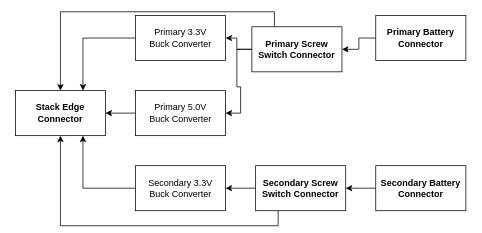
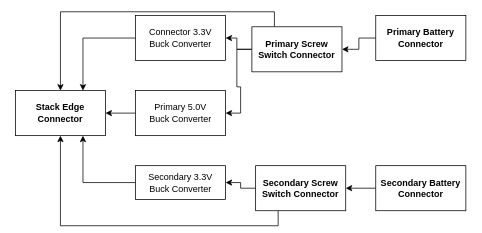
(180, 38) -> (180, 38)
(180, 188) -> (180, 182)
